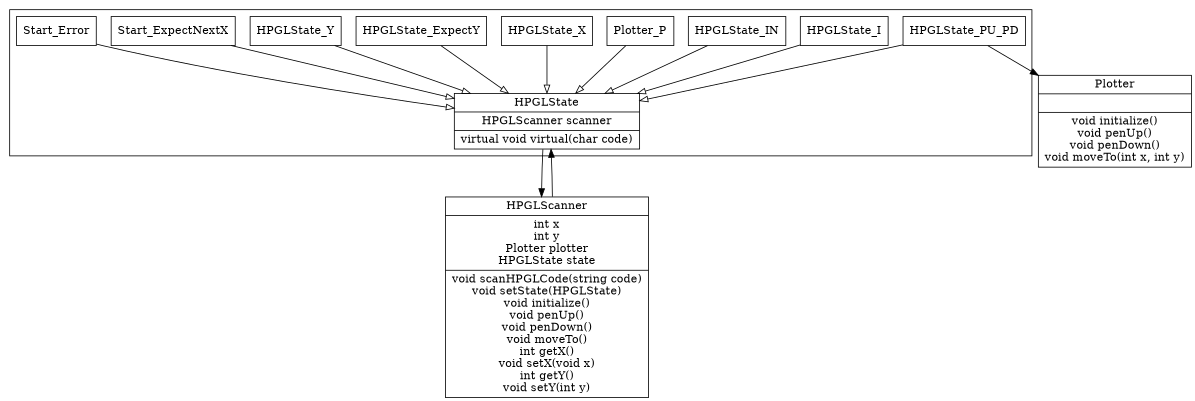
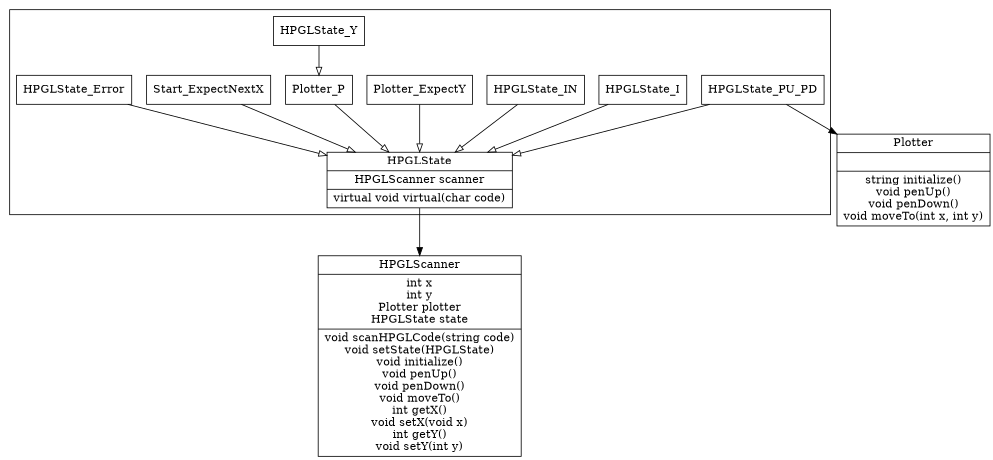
(56, 31) -> (74, 90)
(421, 31) -> (420, 90)
(547, 31) -> none
(399, 68) -> (319, 56)
(1115, 121) -> (914, 180)
(552, 177) -> none
